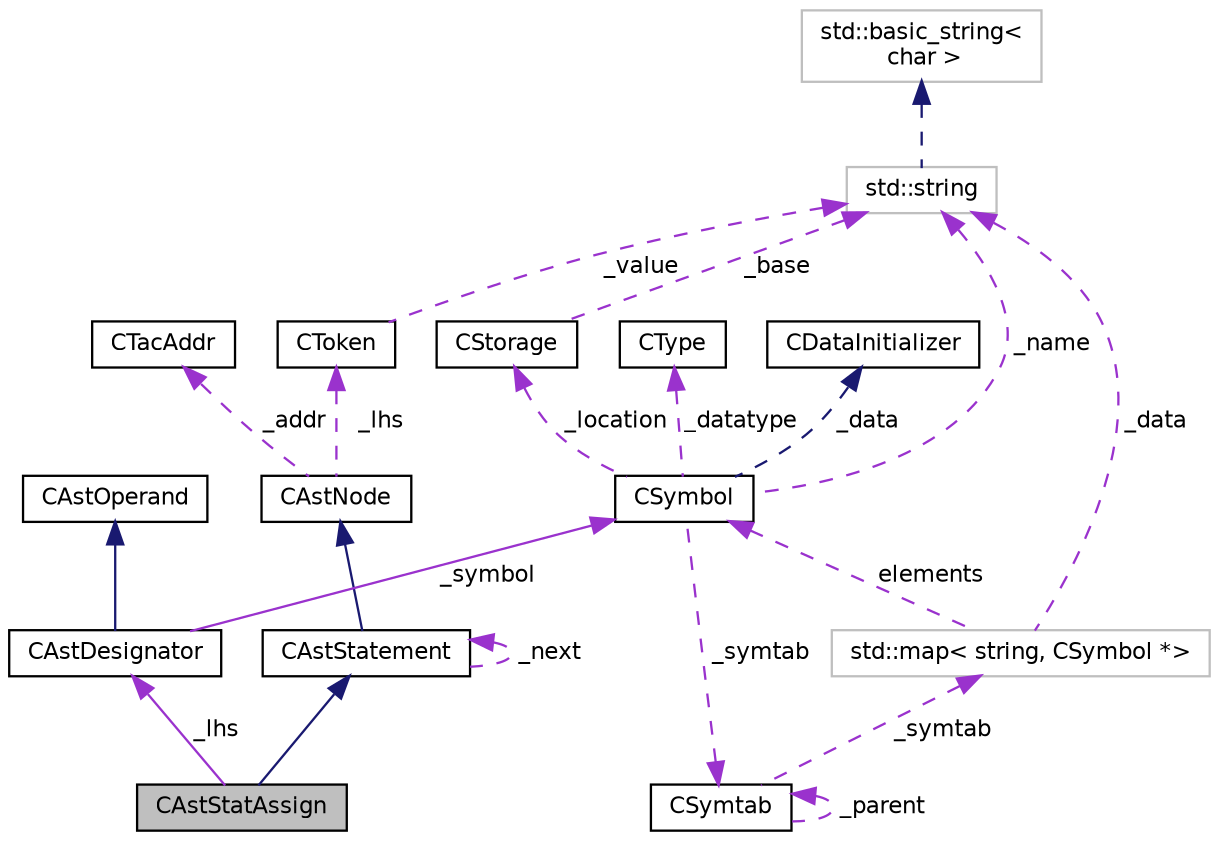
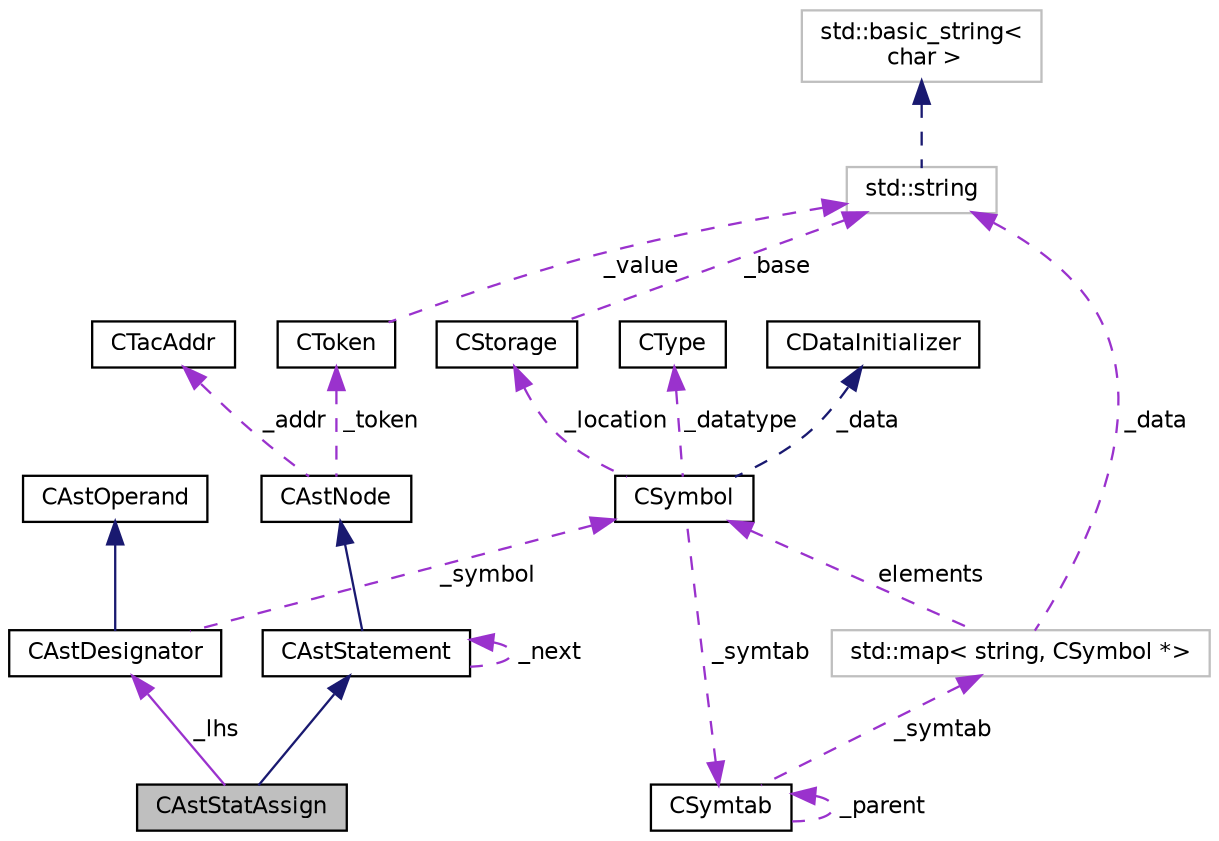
(958, 420) -> none
(378, 422) -> (378, 422)
(391, 578) -> (391, 578)
